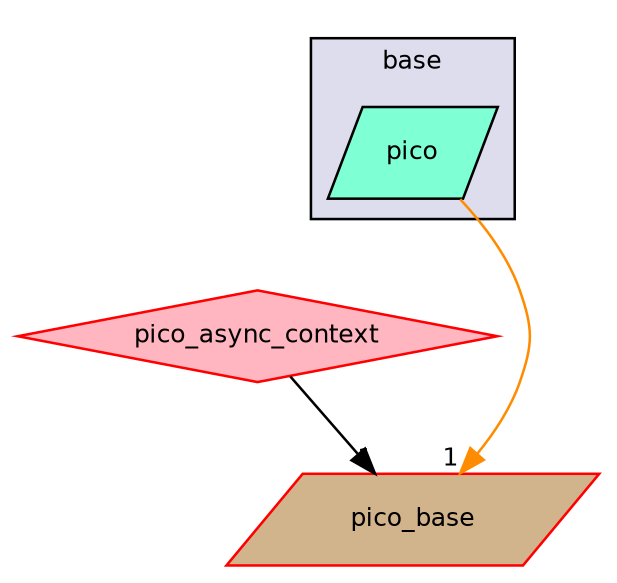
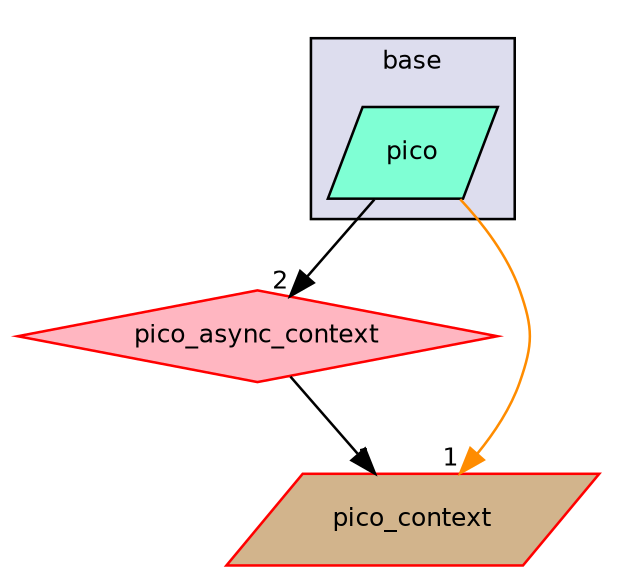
none -> (341, 238)
(413, 520) -> (413, 520)
